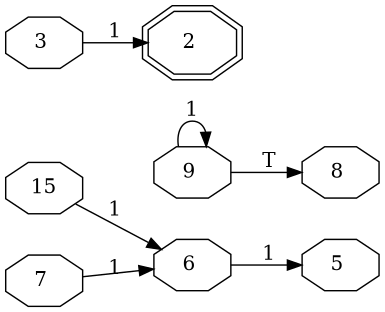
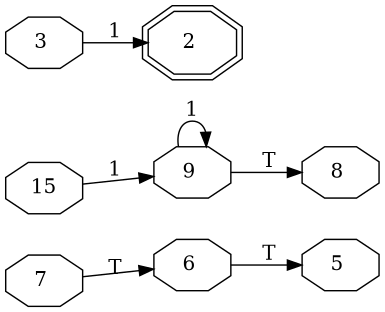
(112, 223) -> (111, 181)
(269, 254) -> (269, 254)
(115, 269) -> (115, 269)
